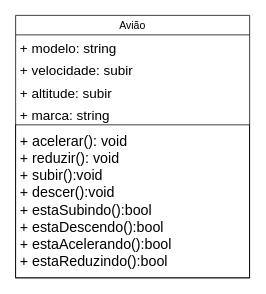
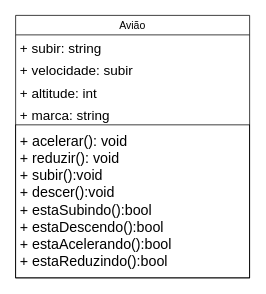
(71, 48) -> (67, 48)
(73, 93) -> (66, 93)
